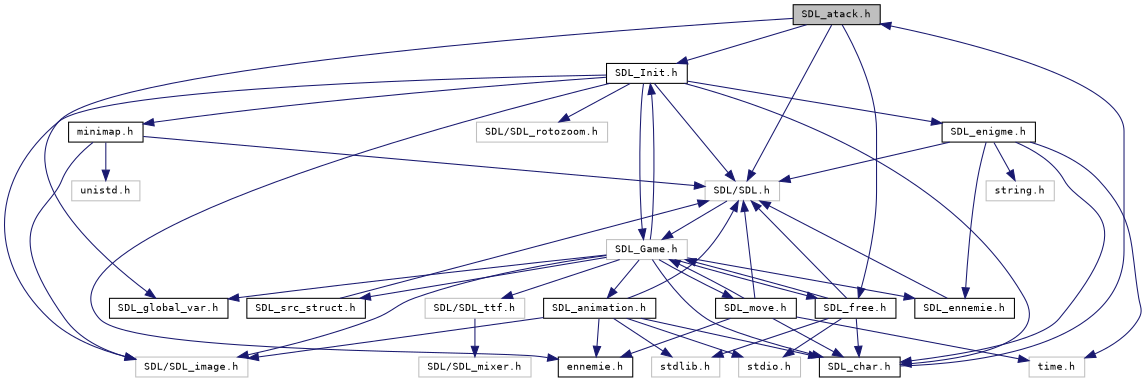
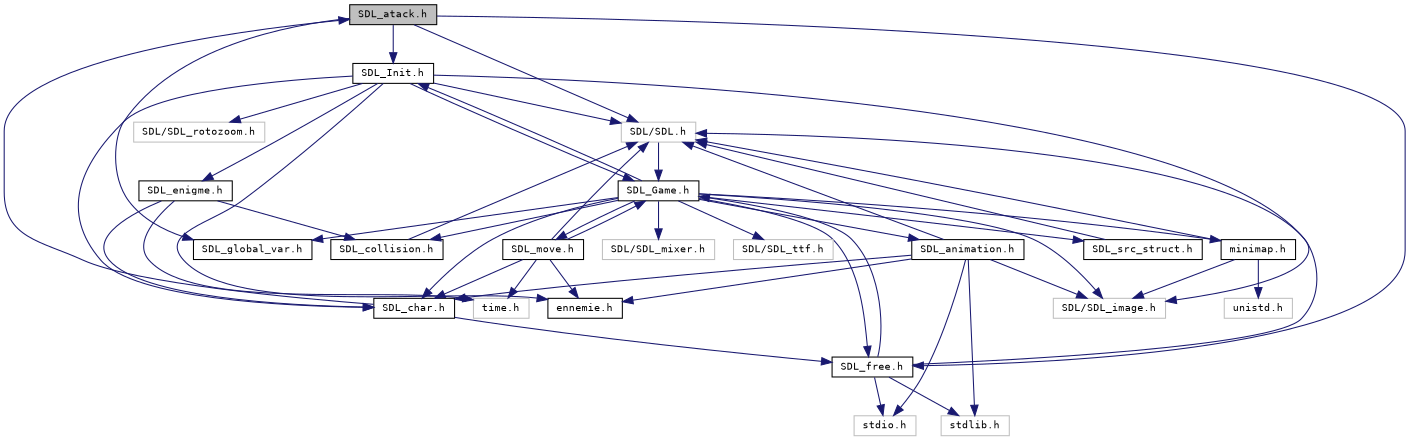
(380, 96) -> (955, 211)
(862, 162) -> none
(1020, 191) -> none
(647, 250) -> (659, 191)
(965, 308) -> (387, 250)
(475, 334) -> (659, 215)
(857, 335) -> (638, 342)
